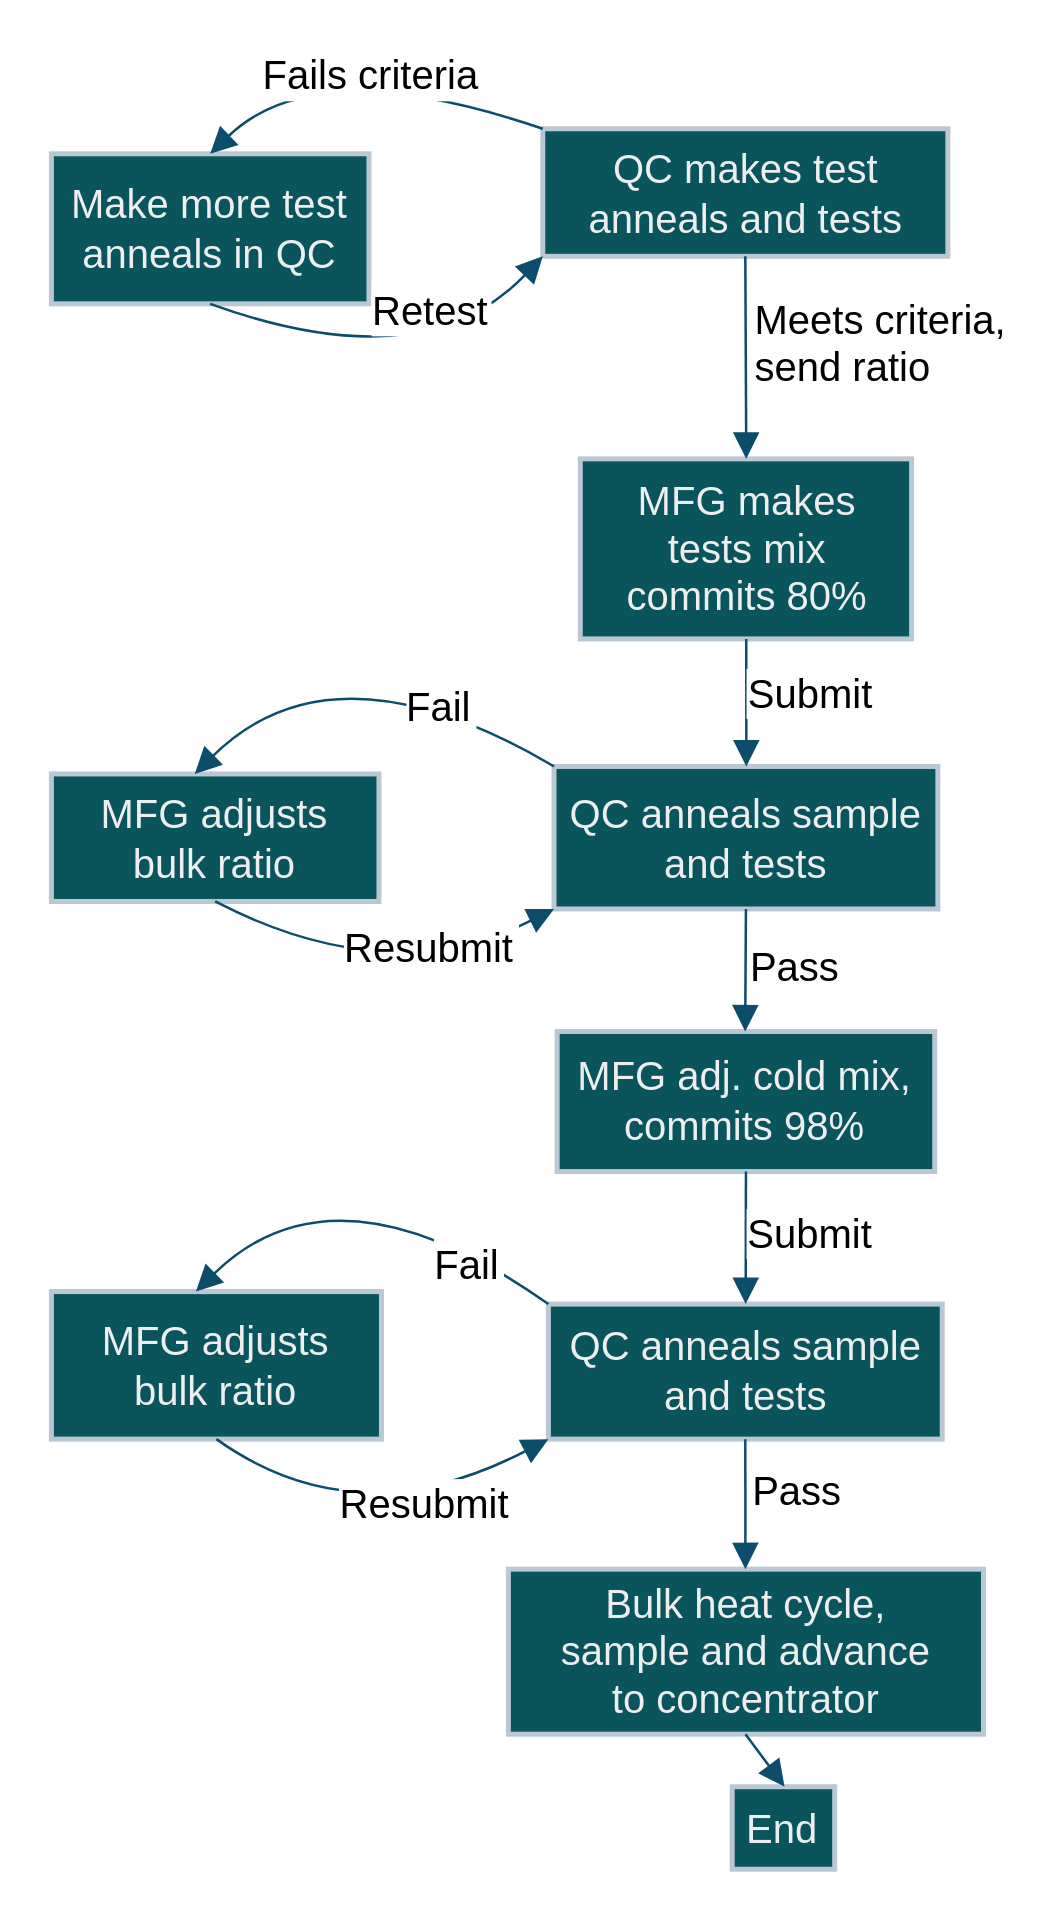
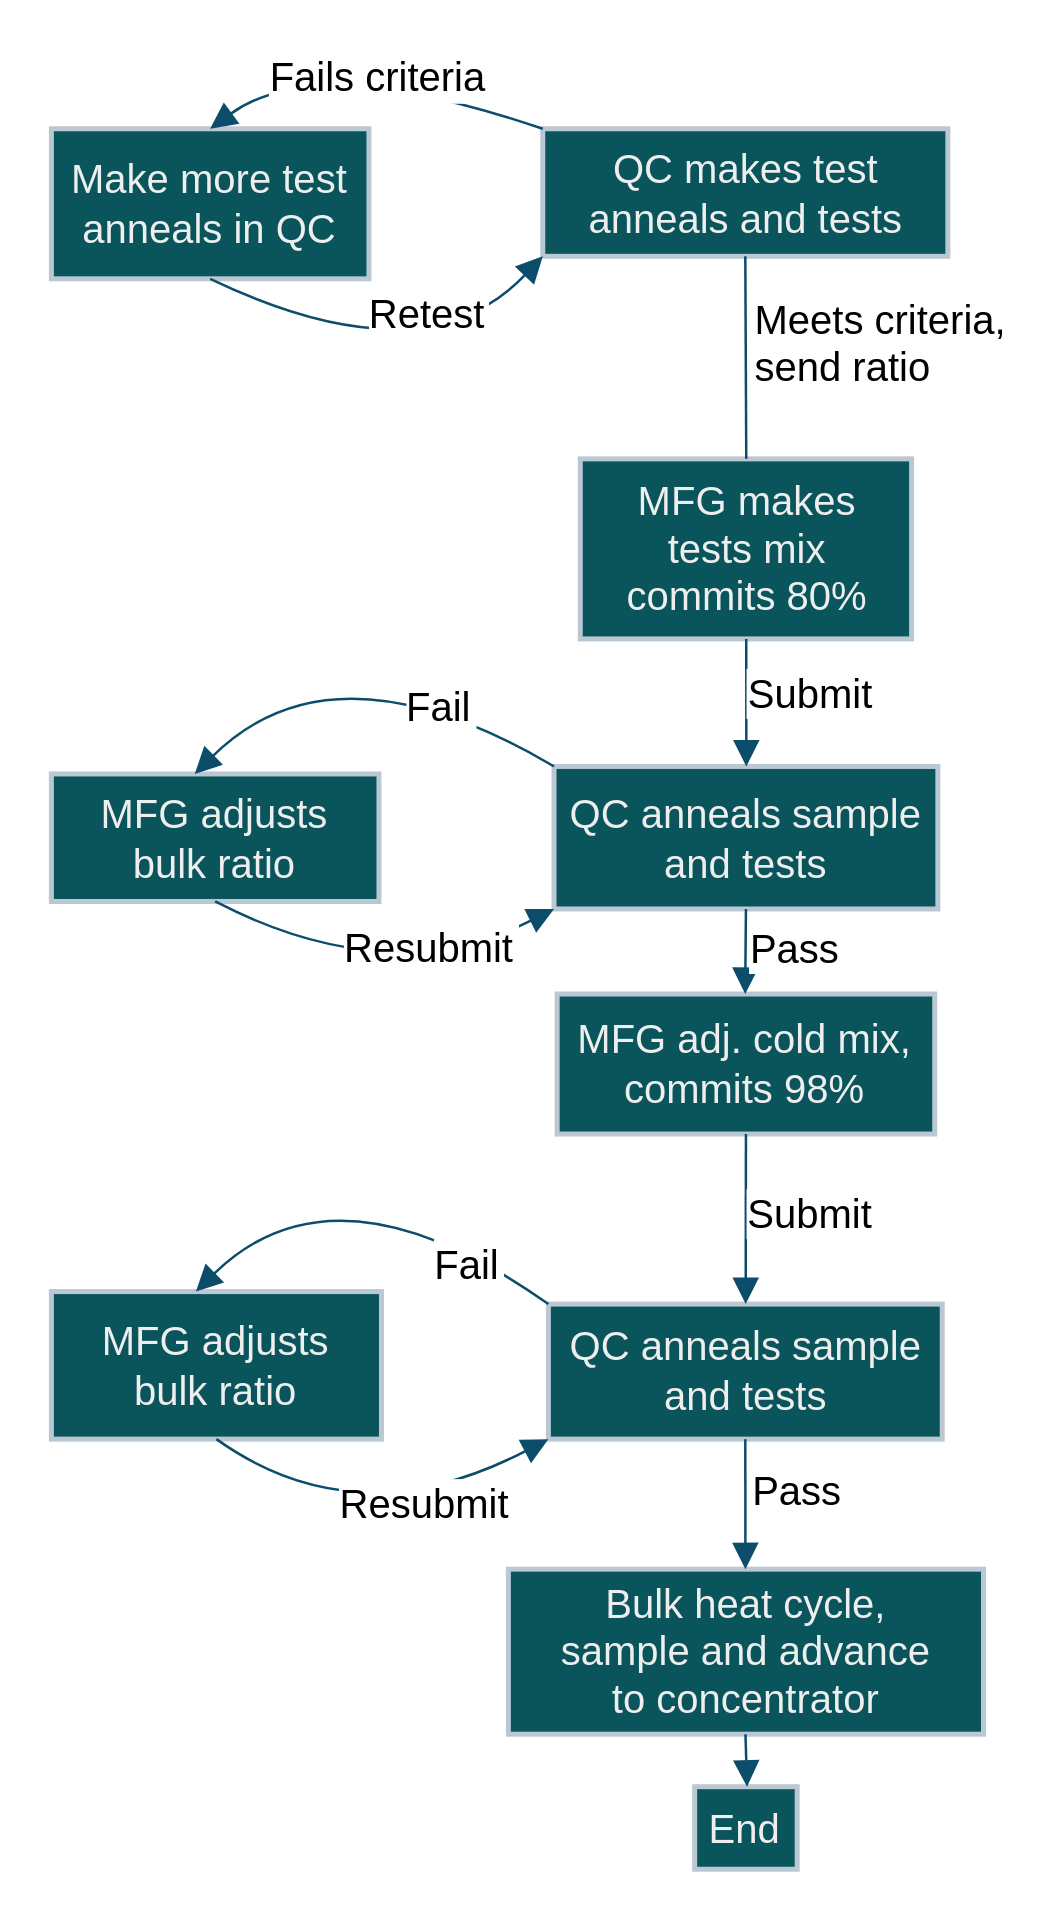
(210, 229) -> (210, 204)
(746, 431) -> (746, 445)
(746, 1101) -> (746, 1064)
(783, 1828) -> (746, 1828)
